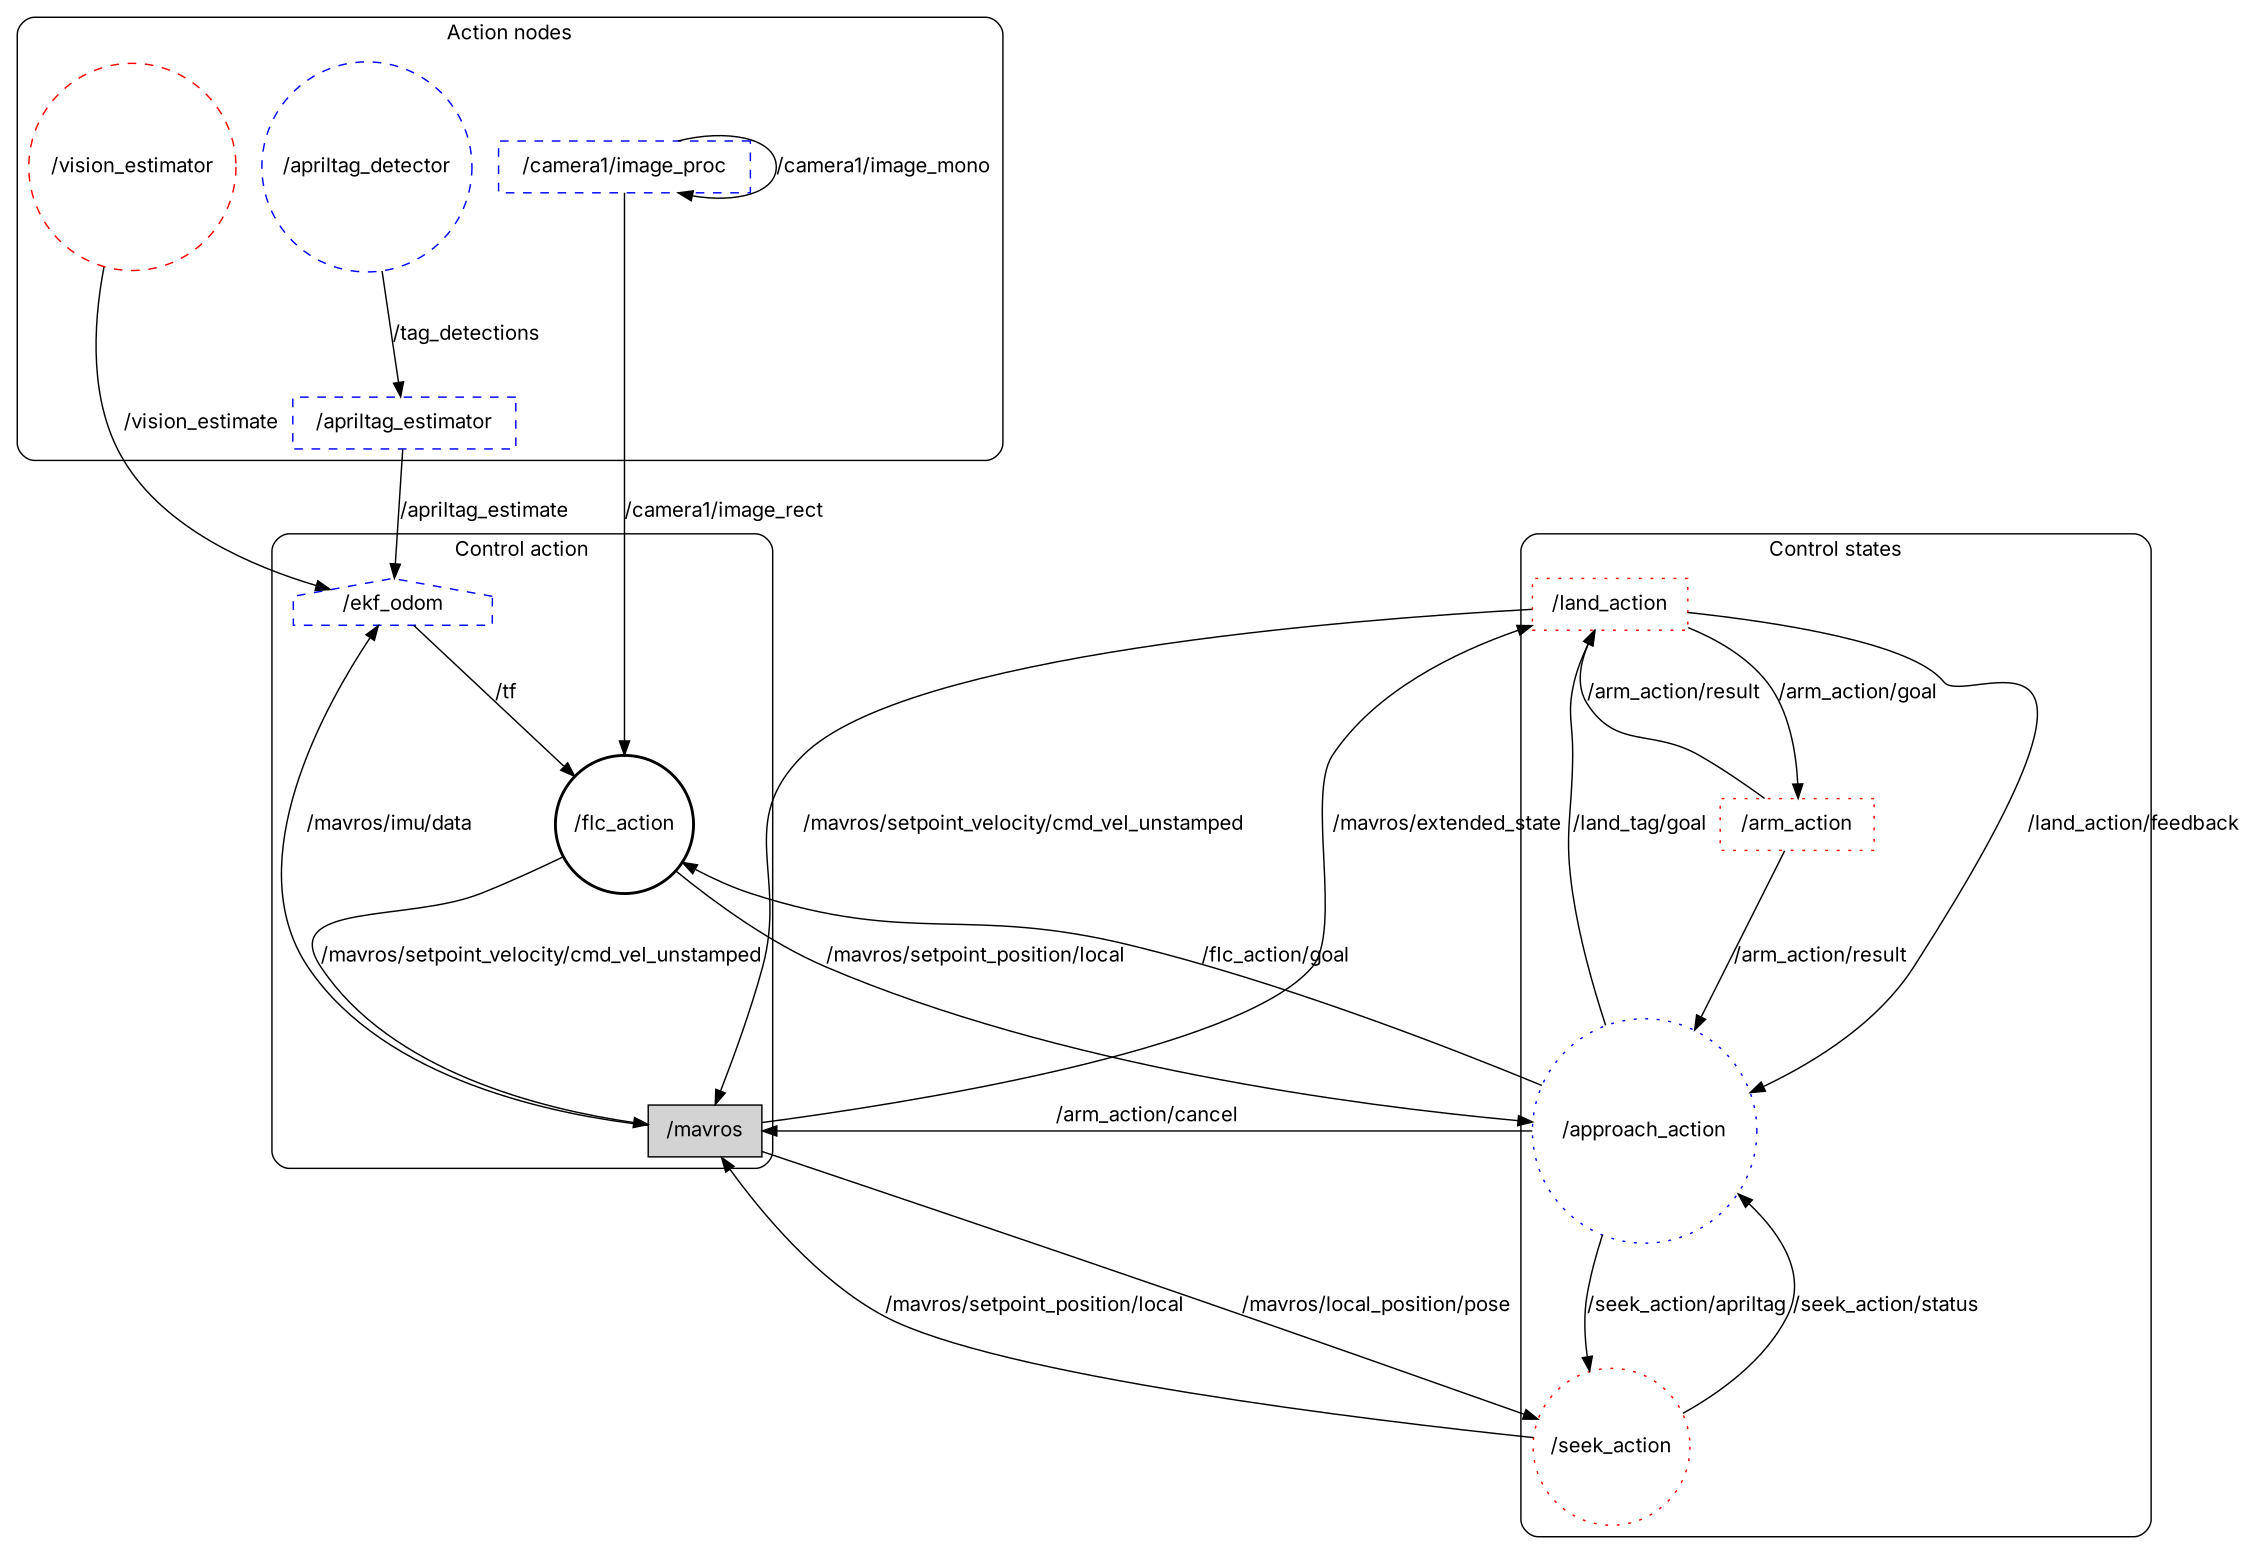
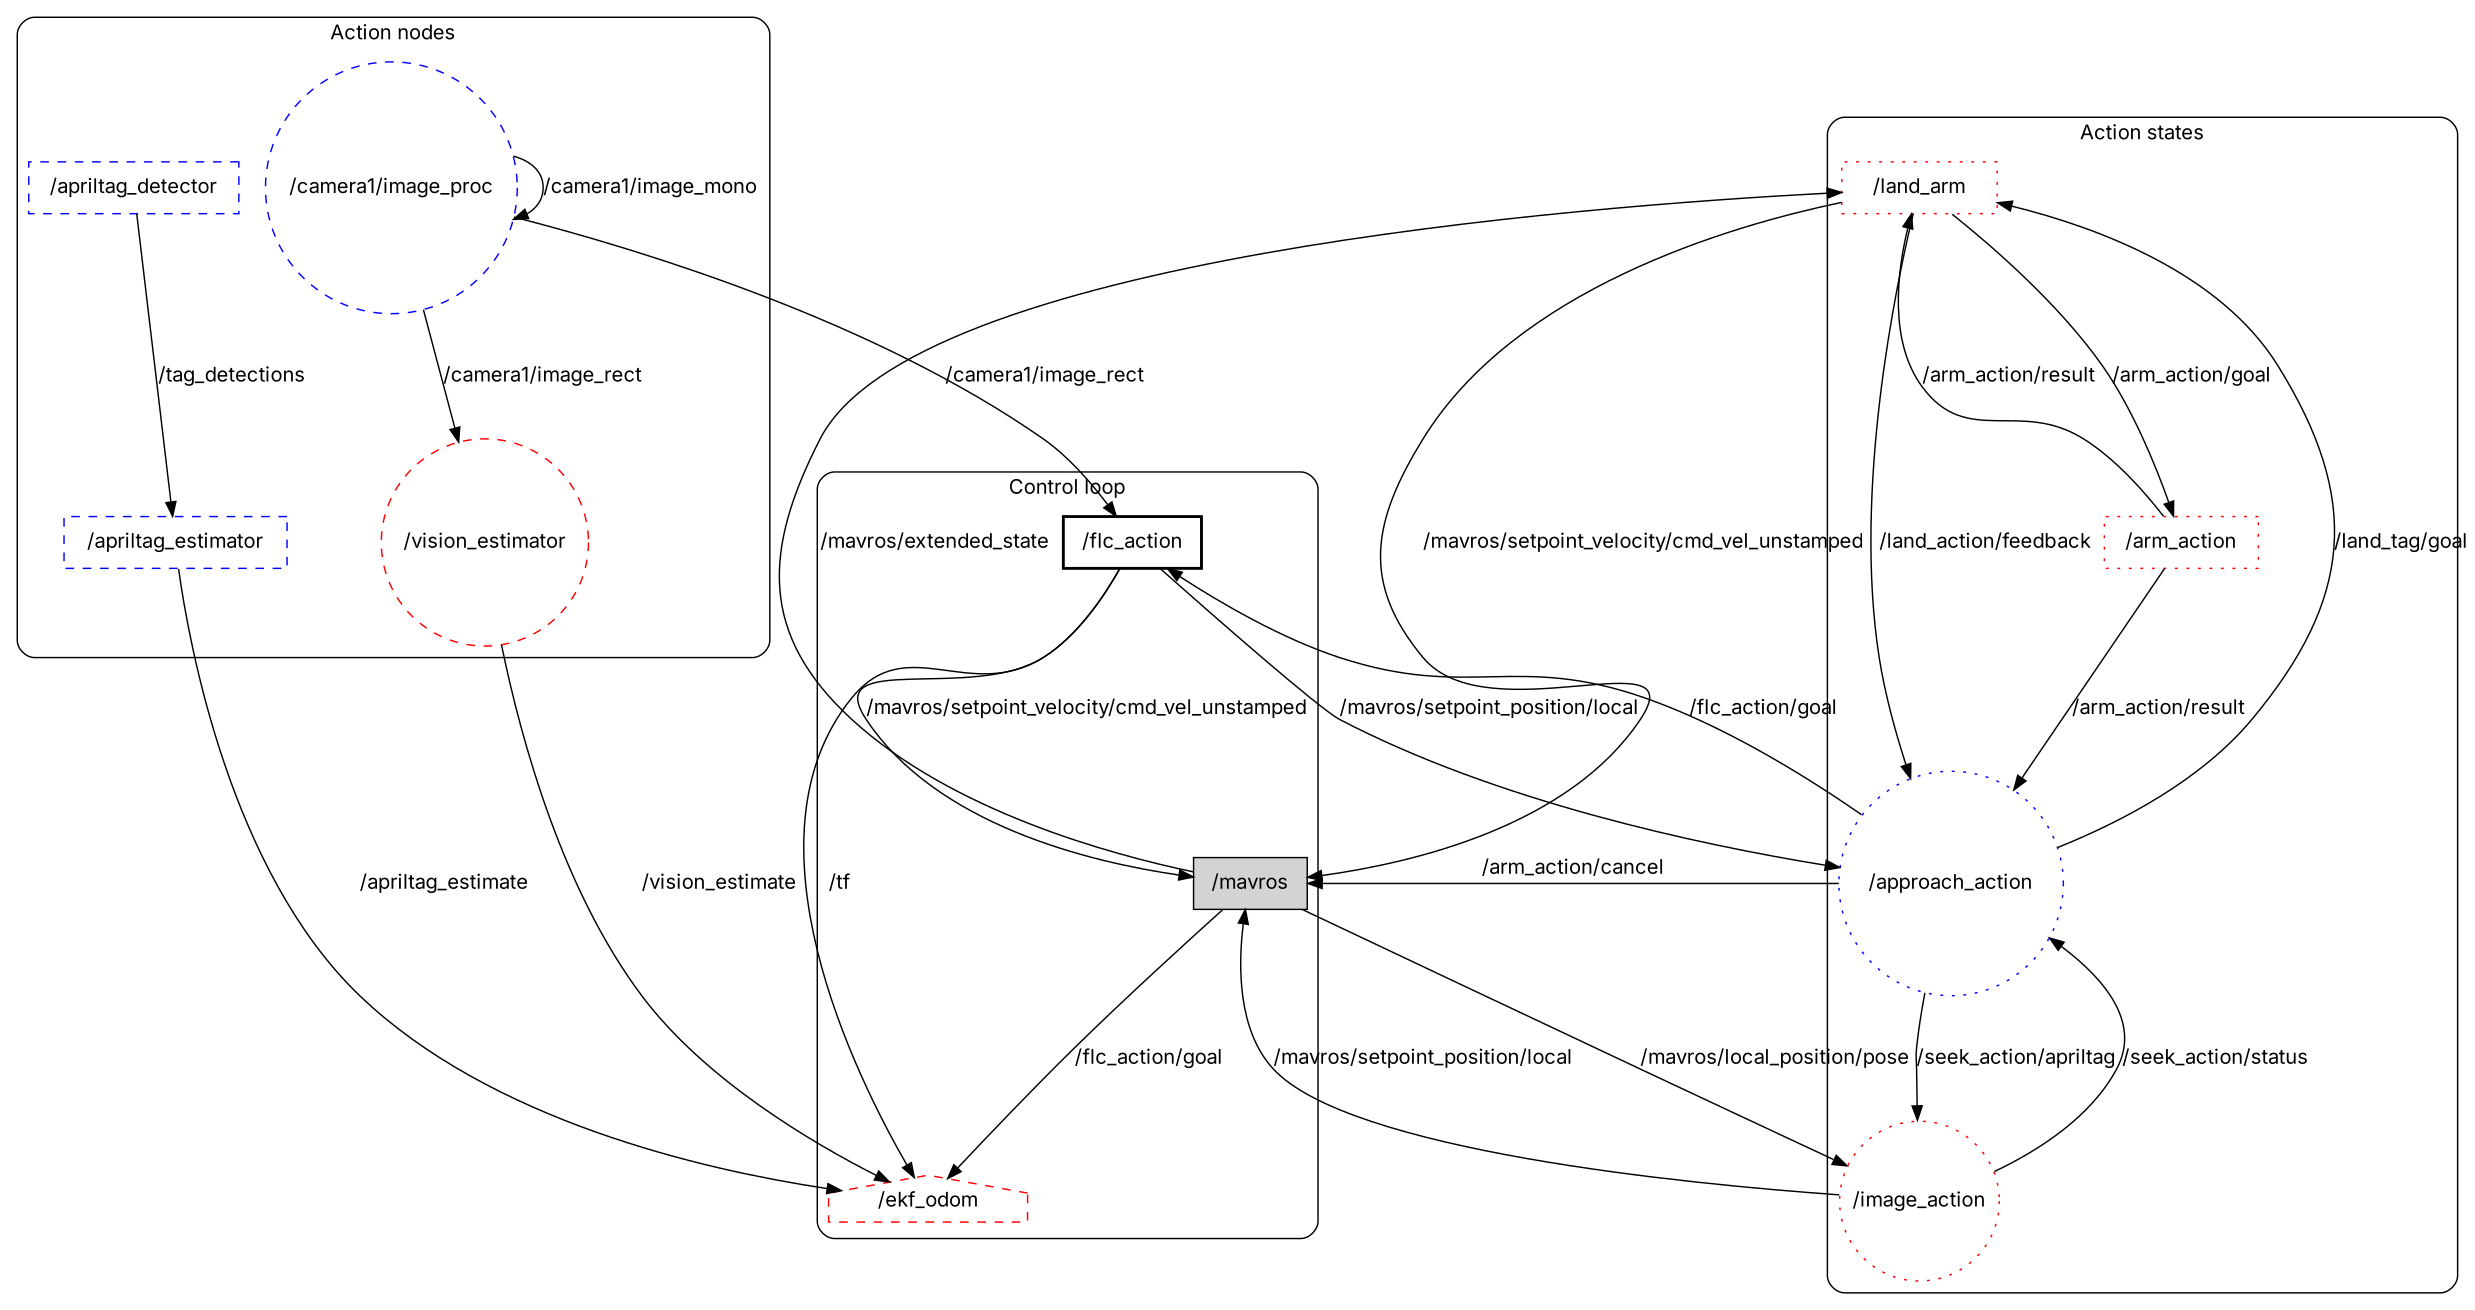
(367, 167) -> (134, 188)
(624, 167) -> (391, 188)
none -> (439, 369)
(522, 550) -> (1068, 489)
(1836, 550) -> (2143, 134)
(393, 604) -> (928, 1201)
(1610, 604) -> (1919, 188)
(489, 696) -> (829, 738)
(389, 824) -> (1149, 1058)
(624, 824) -> (1132, 542)
(1612, 1447) -> (1919, 1201)
